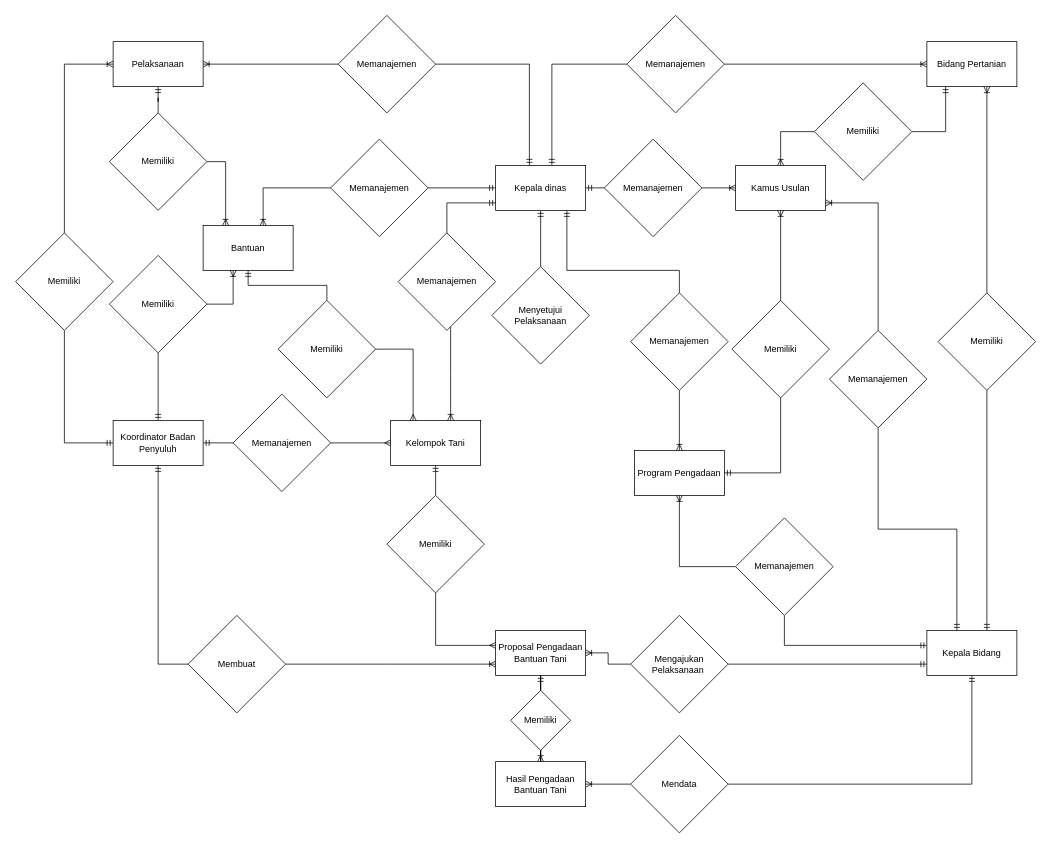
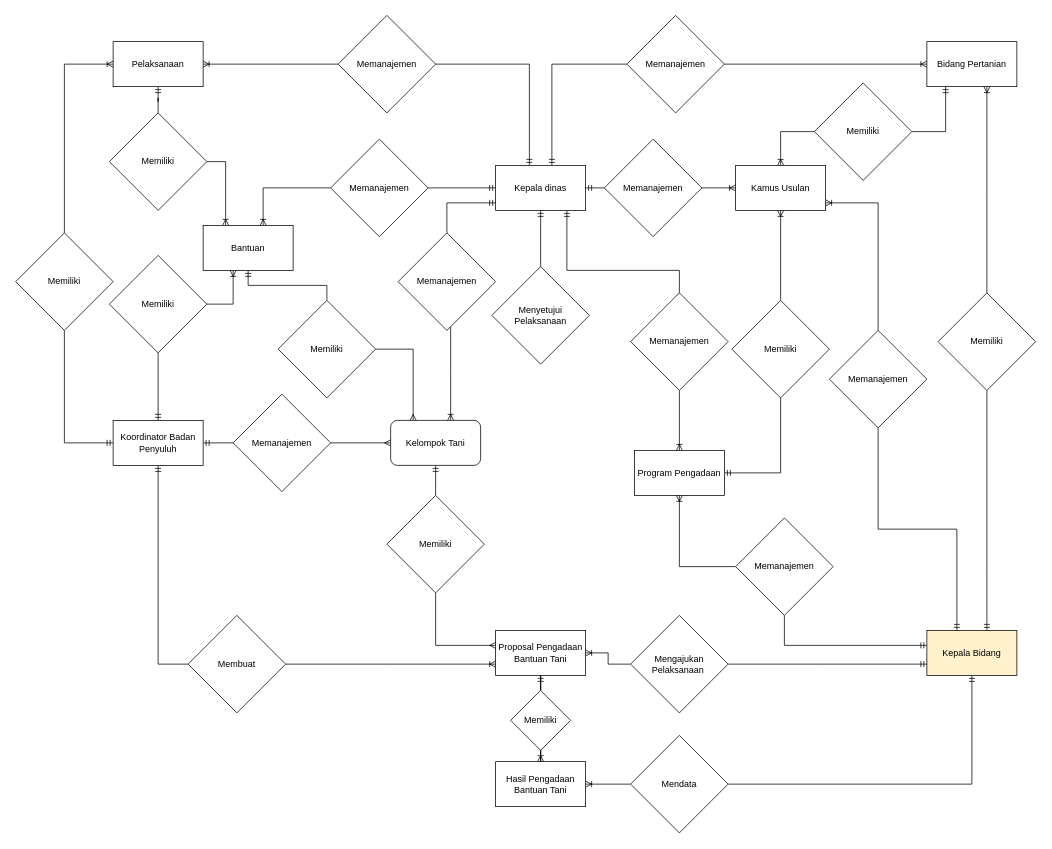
(435, 443) -> (435, 443)
(972, 653) -> (972, 653)
